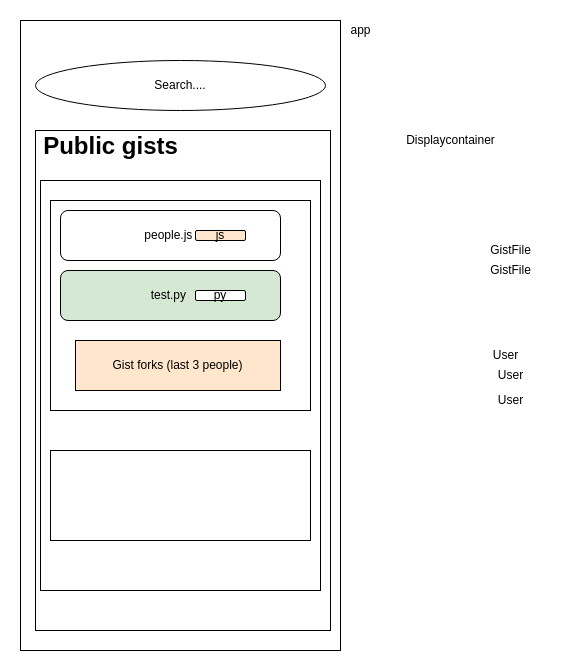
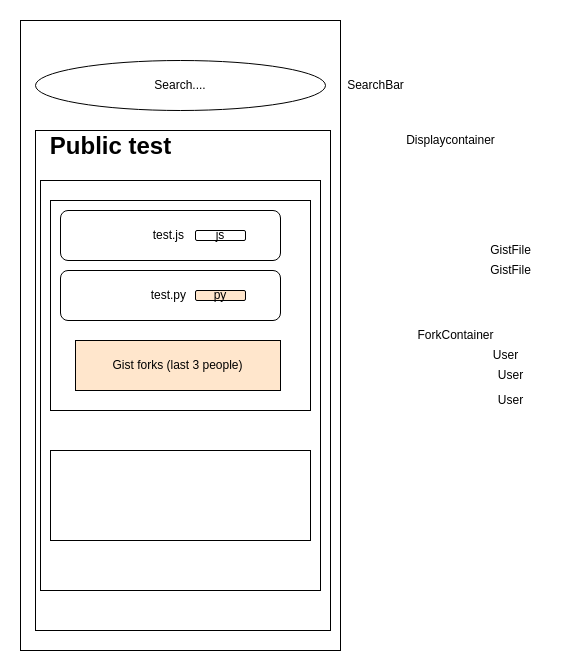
(361, 31) -> none
none -> (376, 86)
(111, 161) -> (111, 161)
(171, 236) -> (171, 236)
(221, 236) -> (221, 236)
(171, 296) -> (171, 296)
(221, 296) -> (221, 296)
none -> (456, 336)
